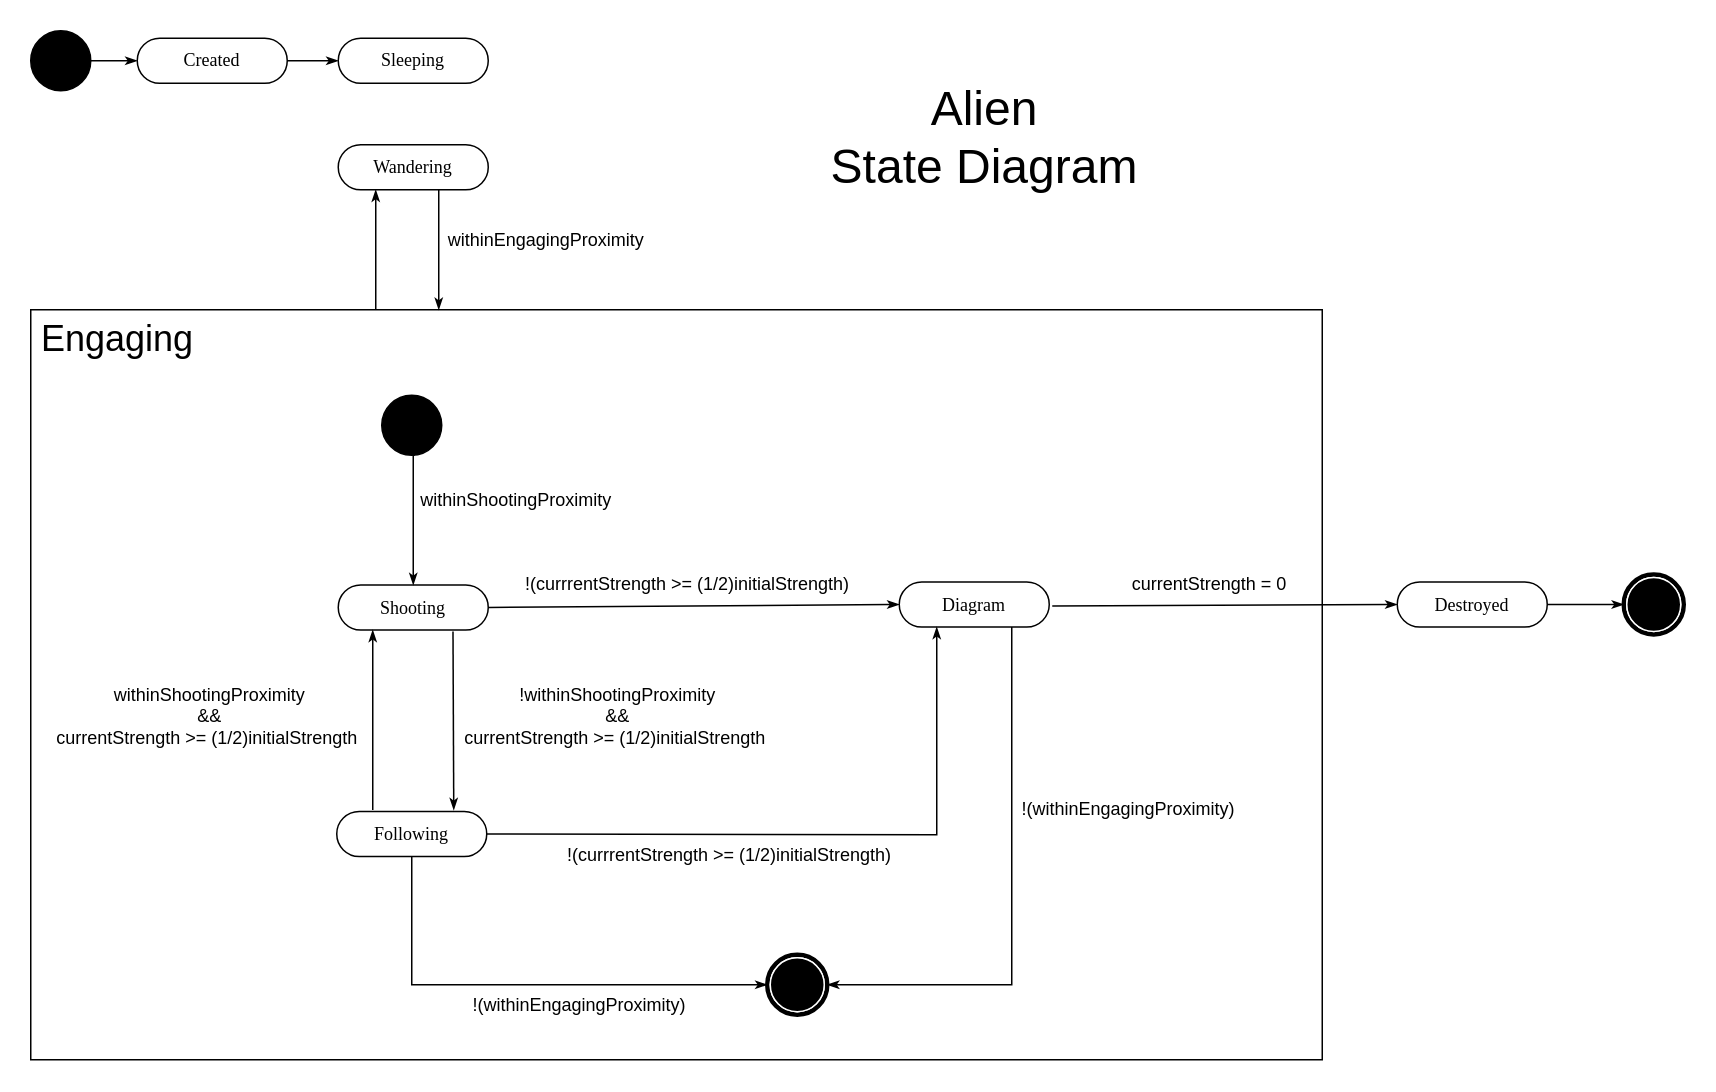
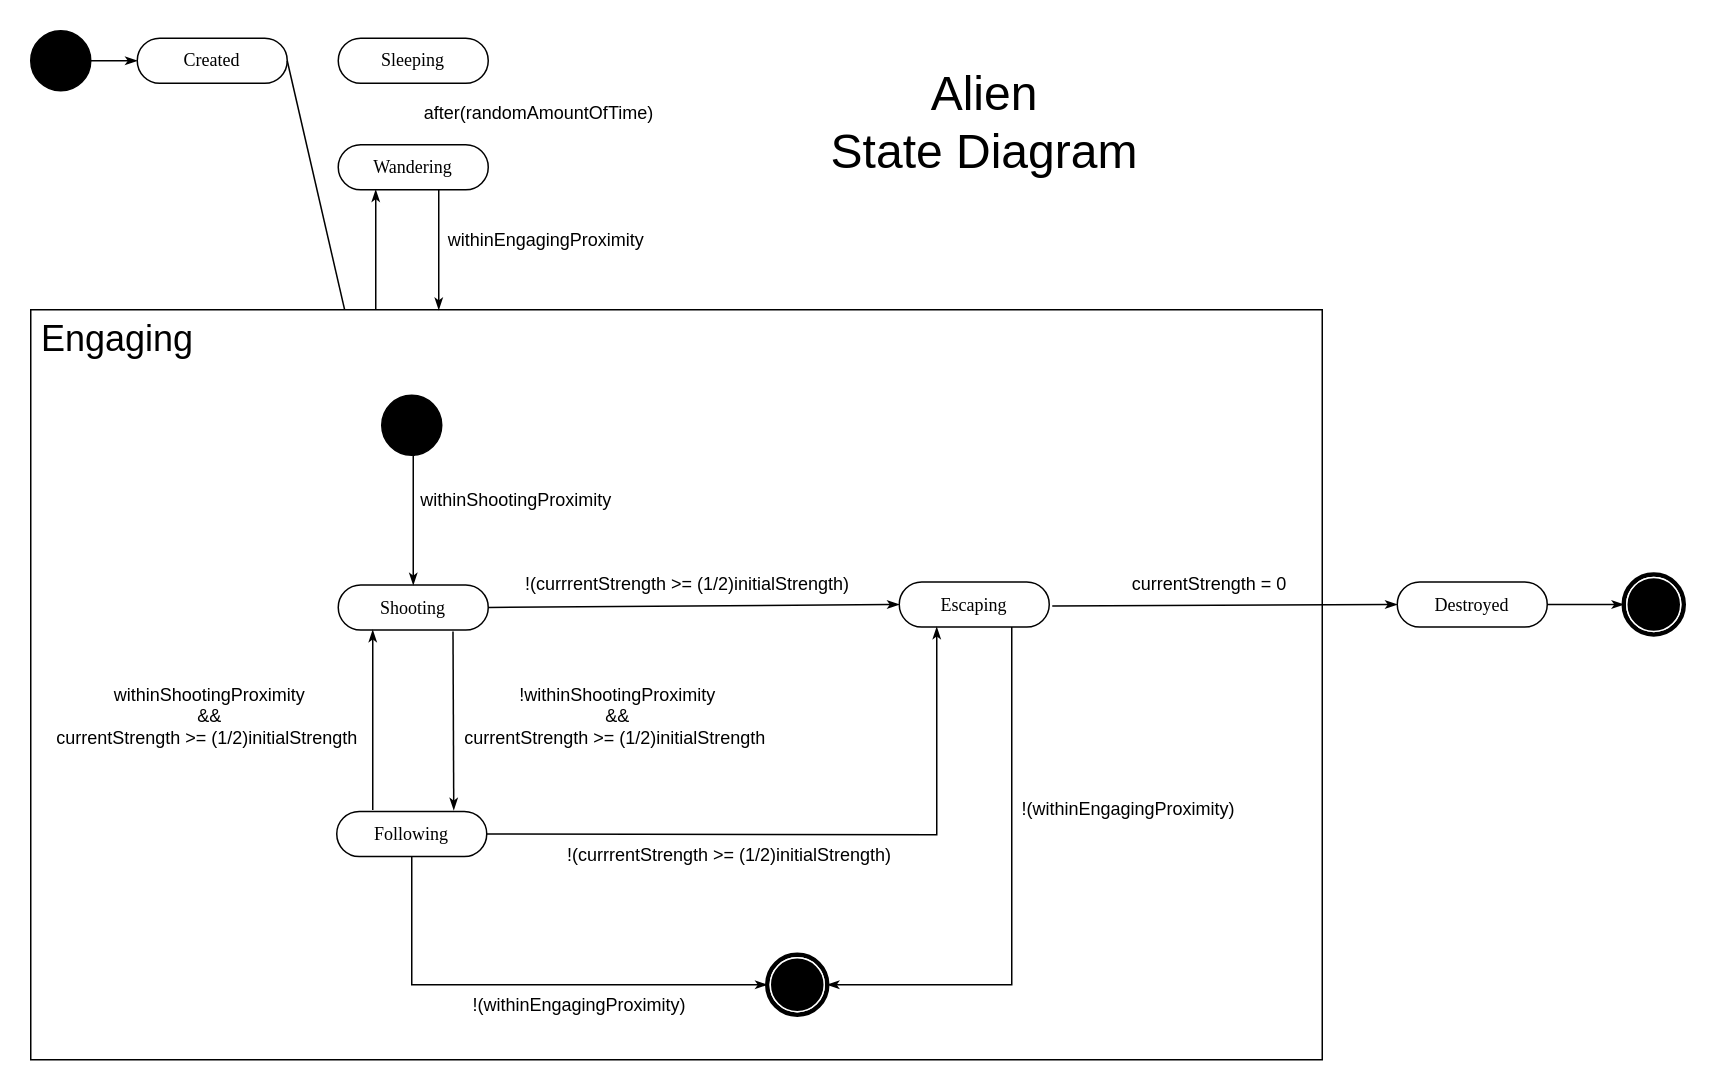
(309, 61) -> (316, 186)
none -> (539, 113)
(985, 137) -> (985, 122)
(974, 605) -> (974, 605)
